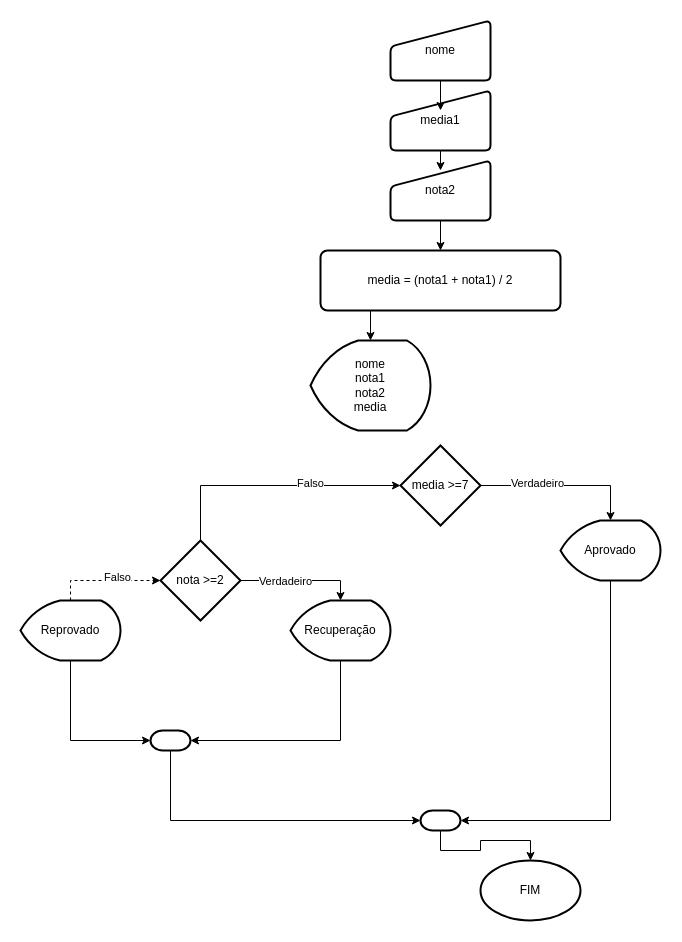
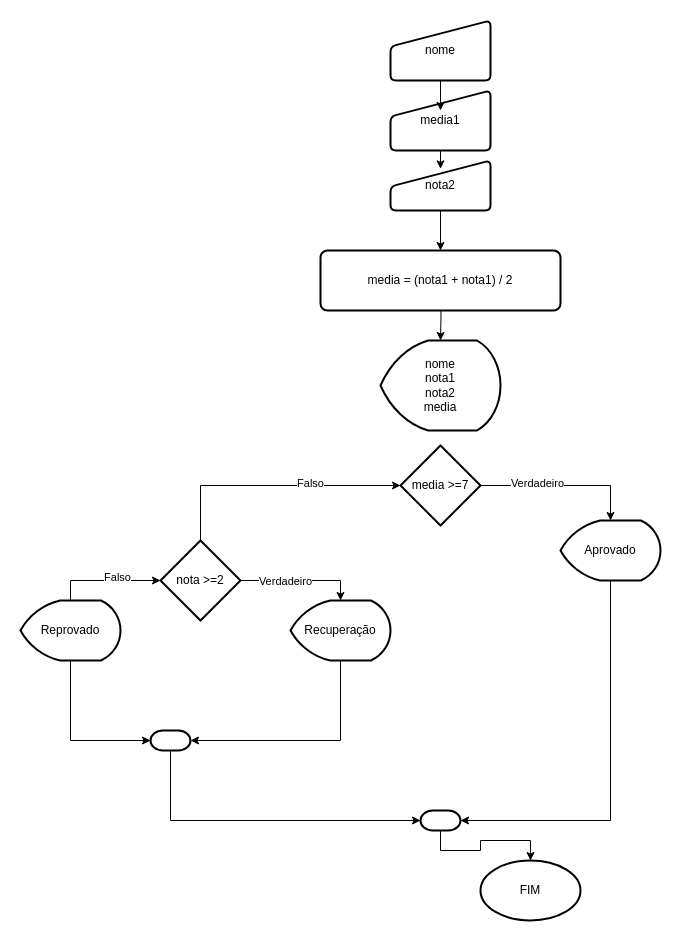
(441, 191) -> (441, 186)
(371, 386) -> (441, 386)
(79, 581) -> (79, 581)
